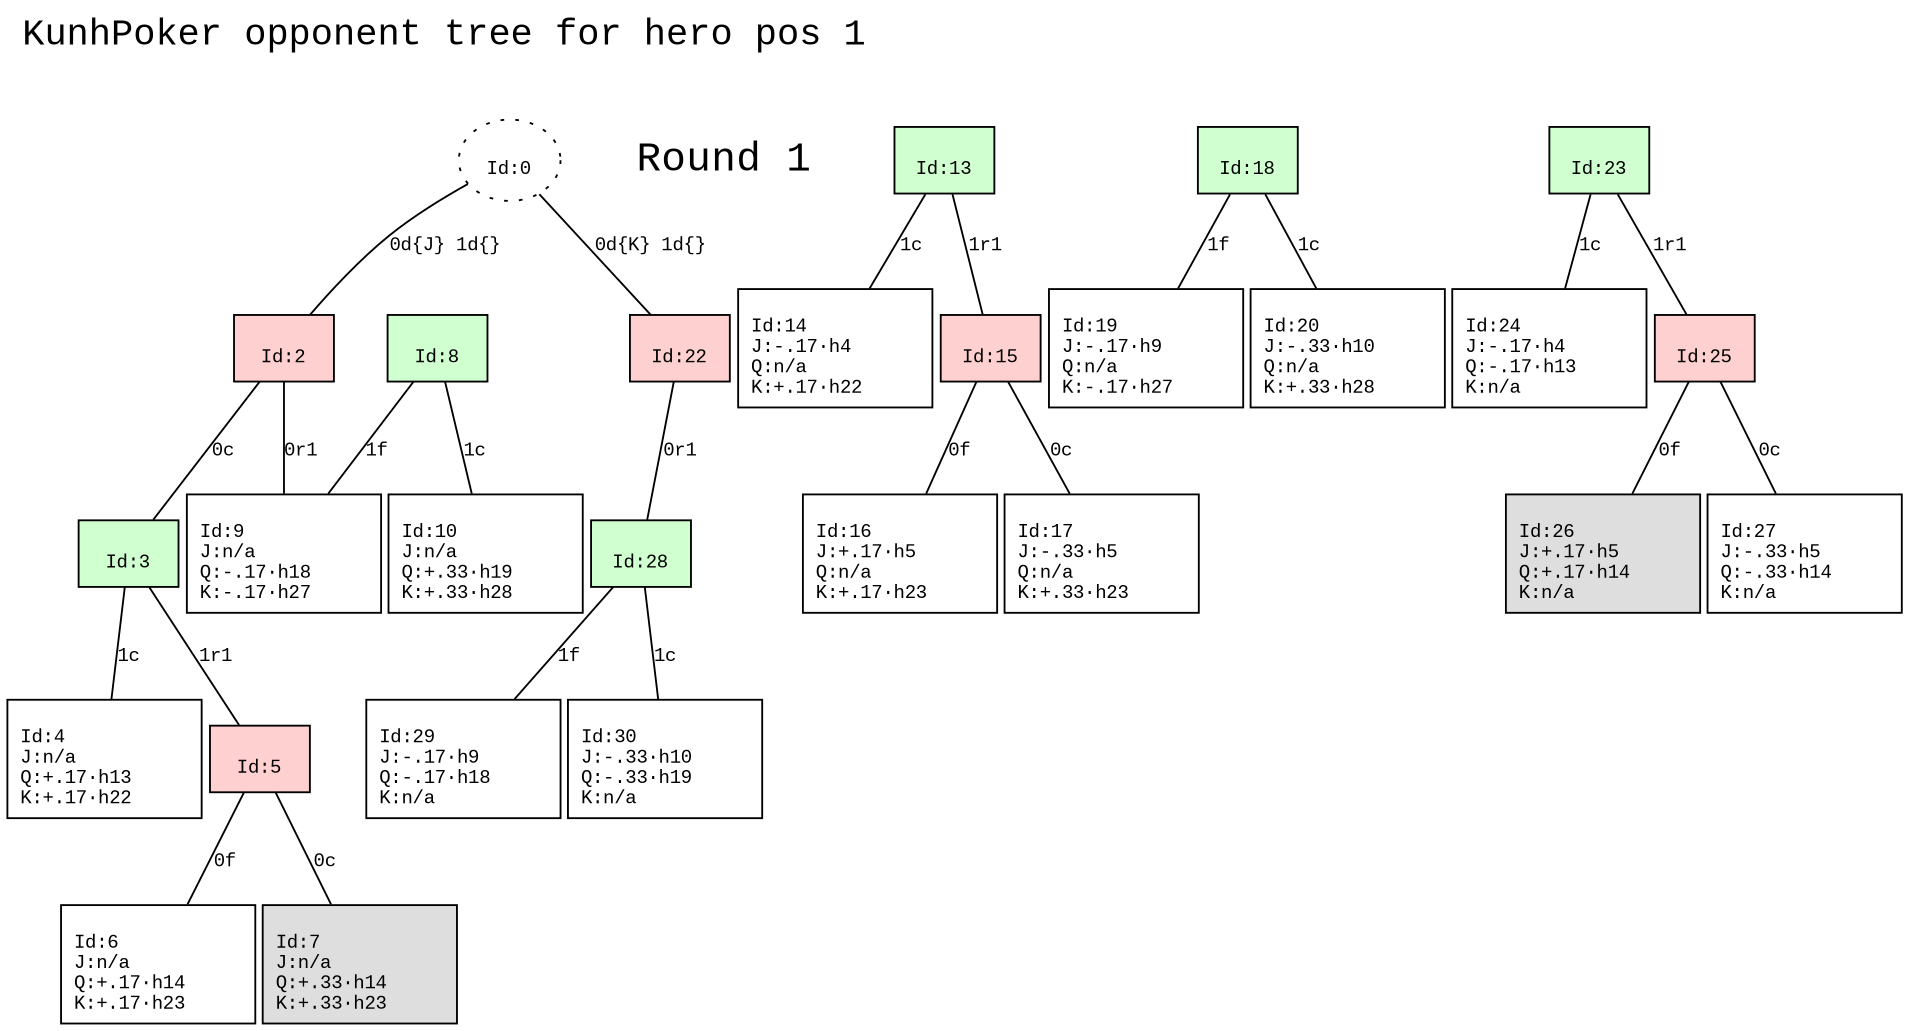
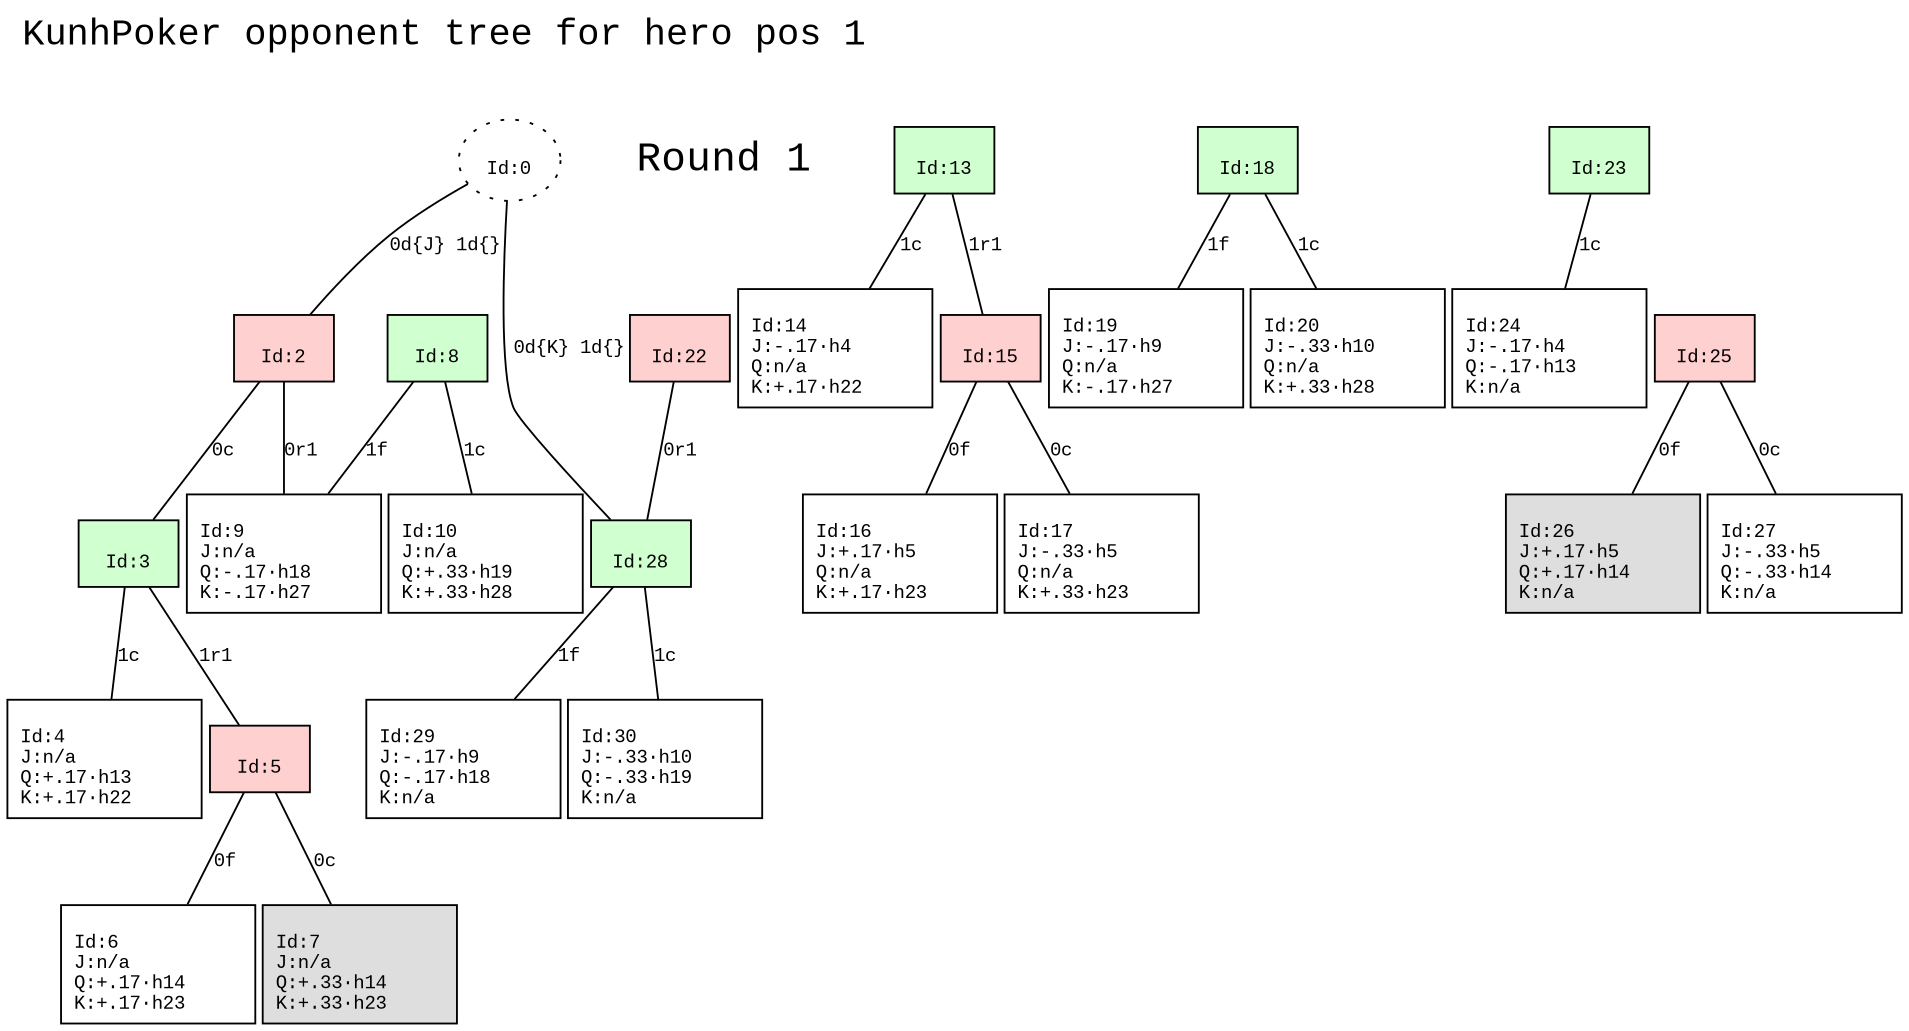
(595, 254) -> (507, 379)
(1652, 254) -> none
